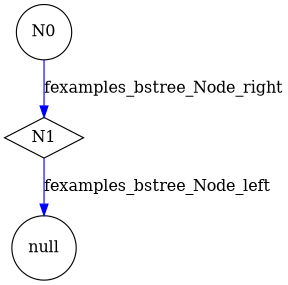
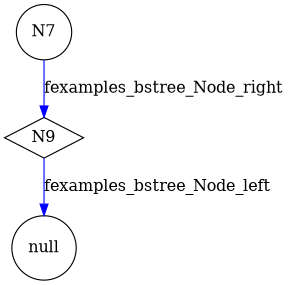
(44, 32) -> (44, 32)
(44, 138) -> (44, 138)
